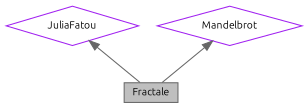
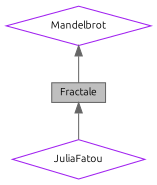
(119, 65) -> (79, 126)
